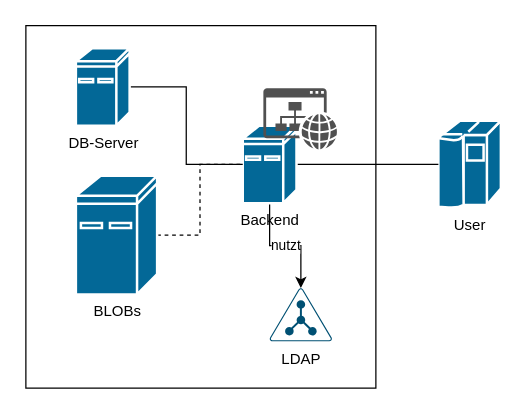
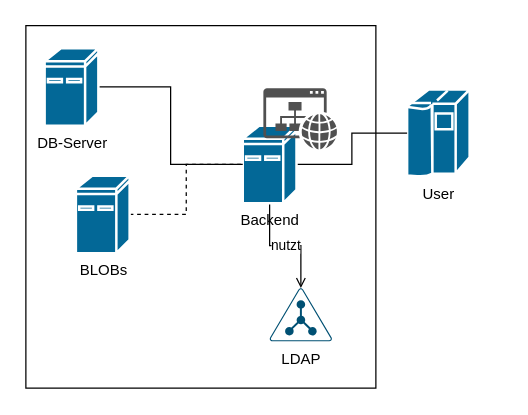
(103, 87) -> (71, 87)
(469, 164) -> (438, 133)
(116, 235) -> (103, 214)
(301, 278) -> (301, 280)
